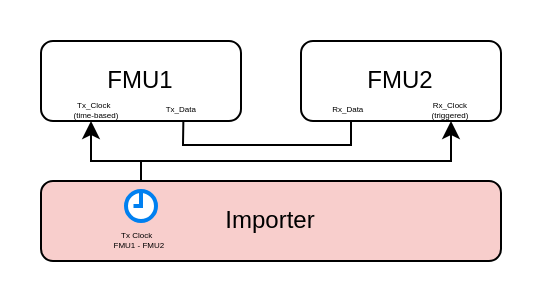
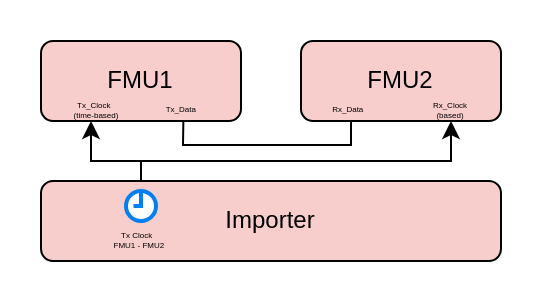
(141, 81) -> (141, 81)
(401, 81) -> (401, 81)
(451, 111) -> (451, 111)
